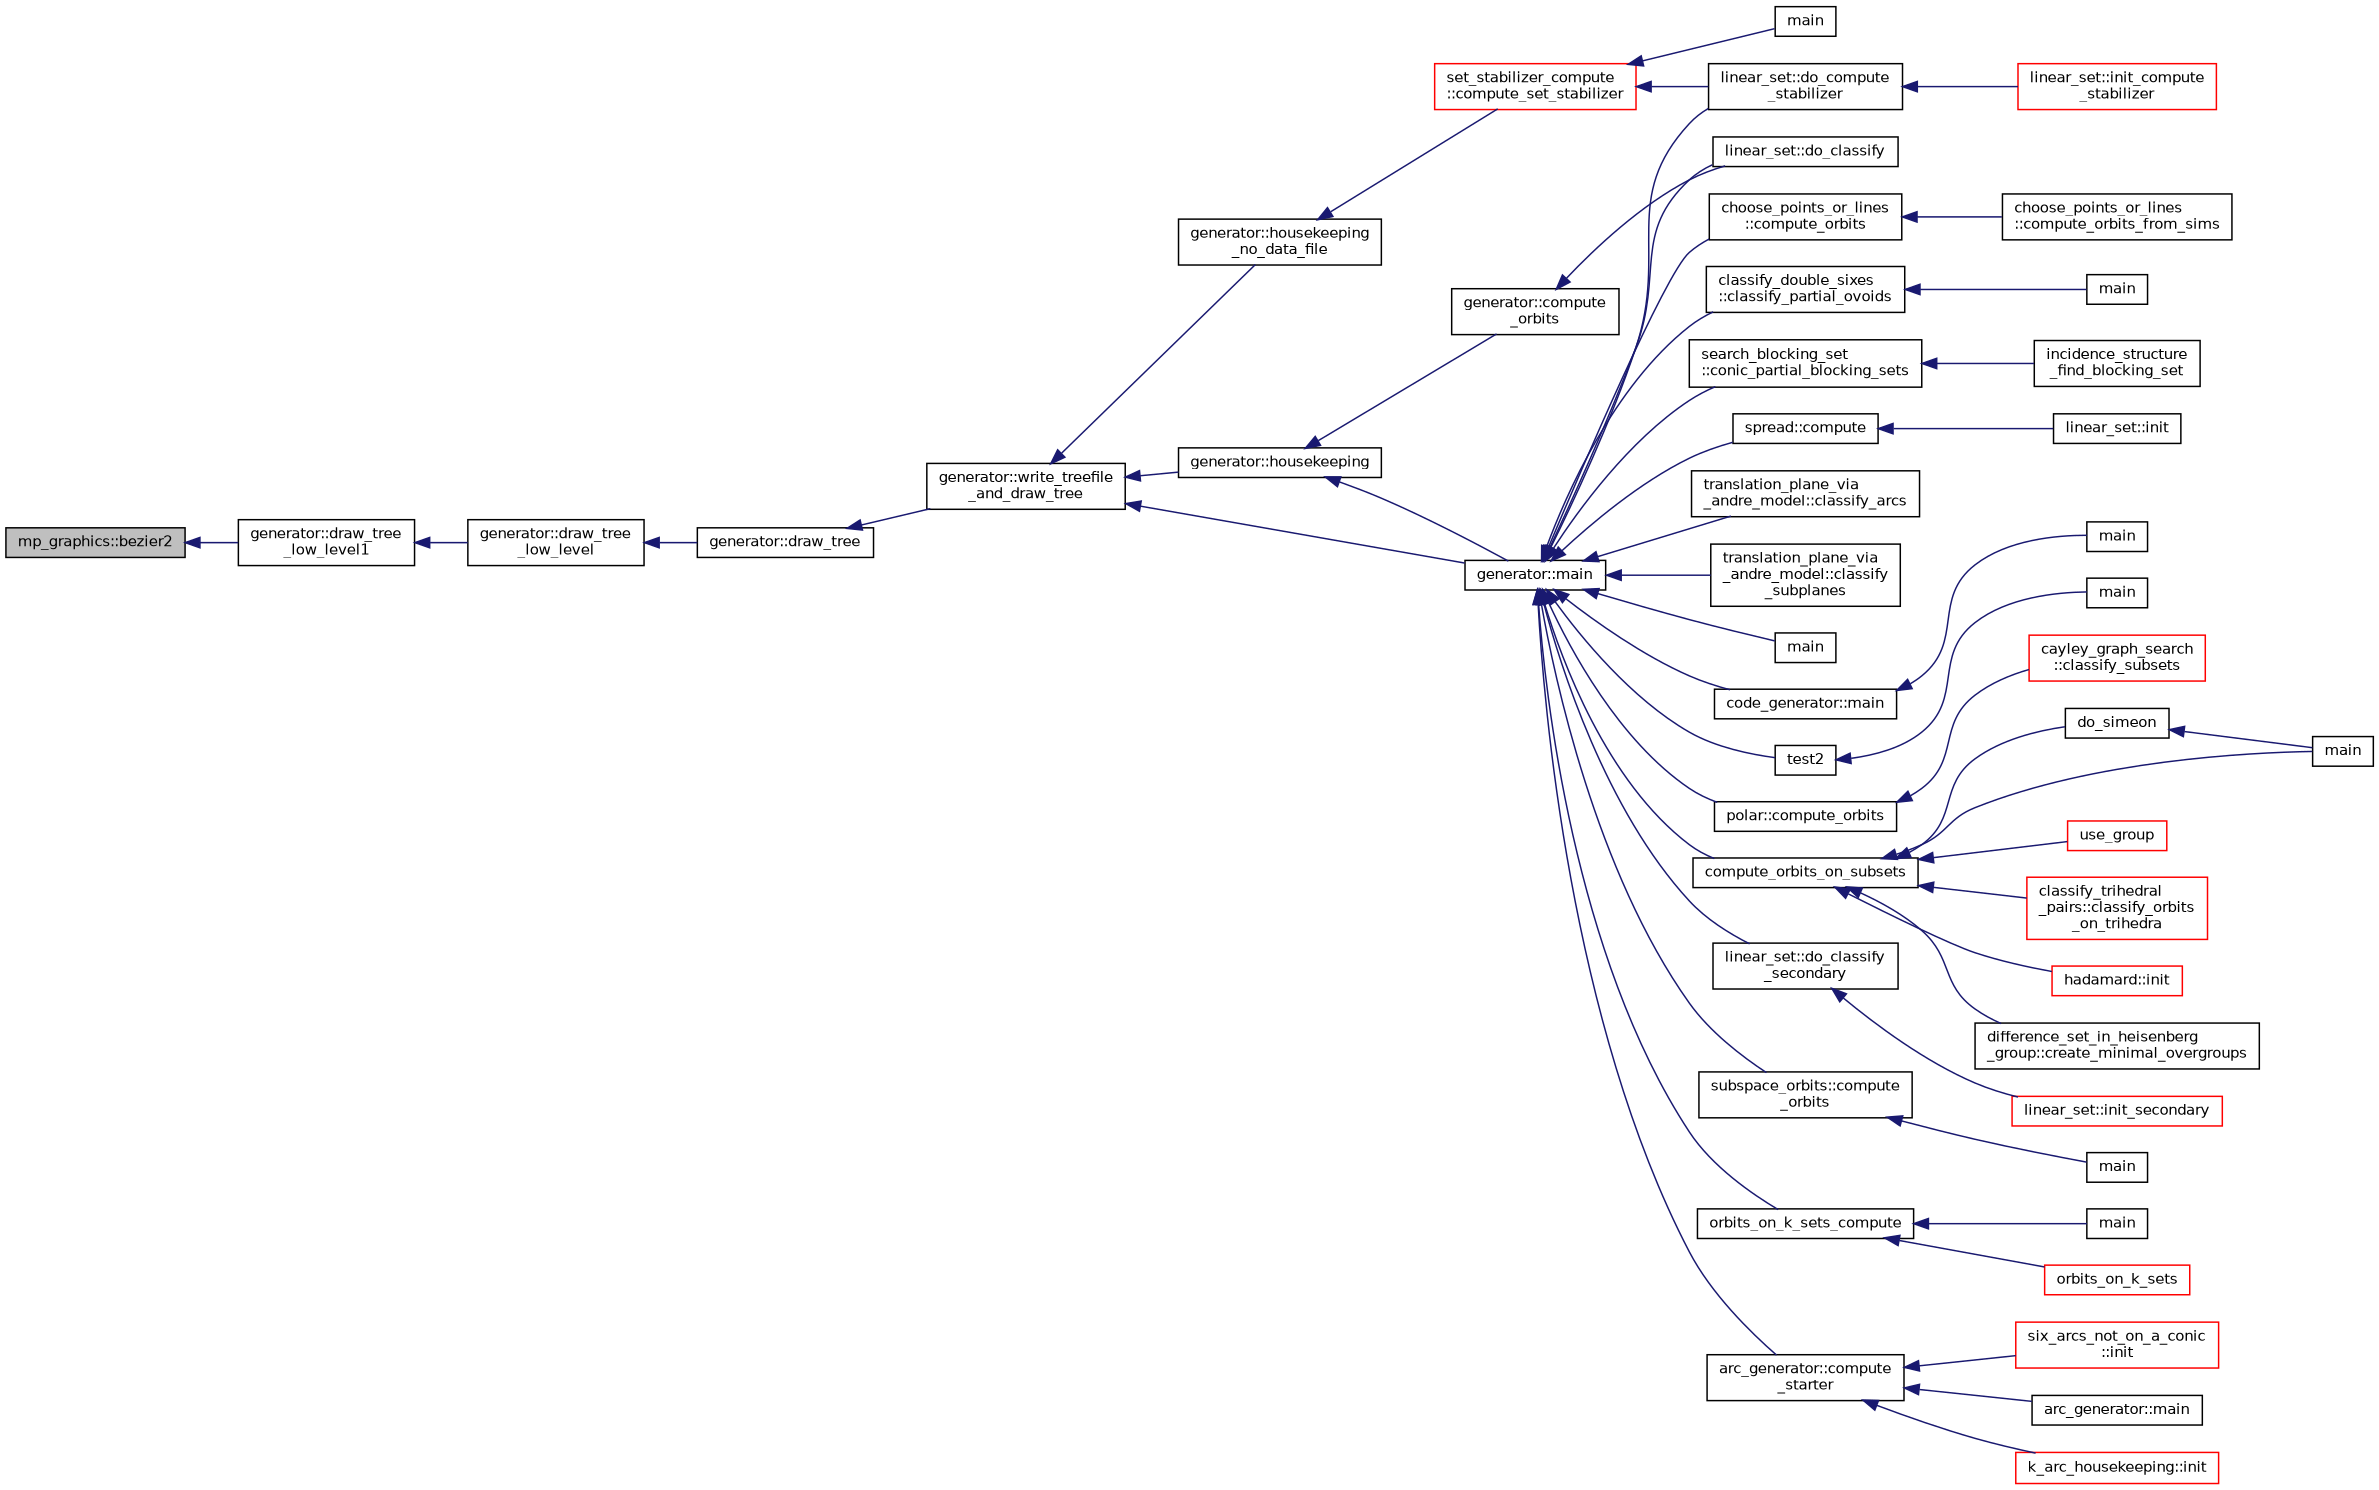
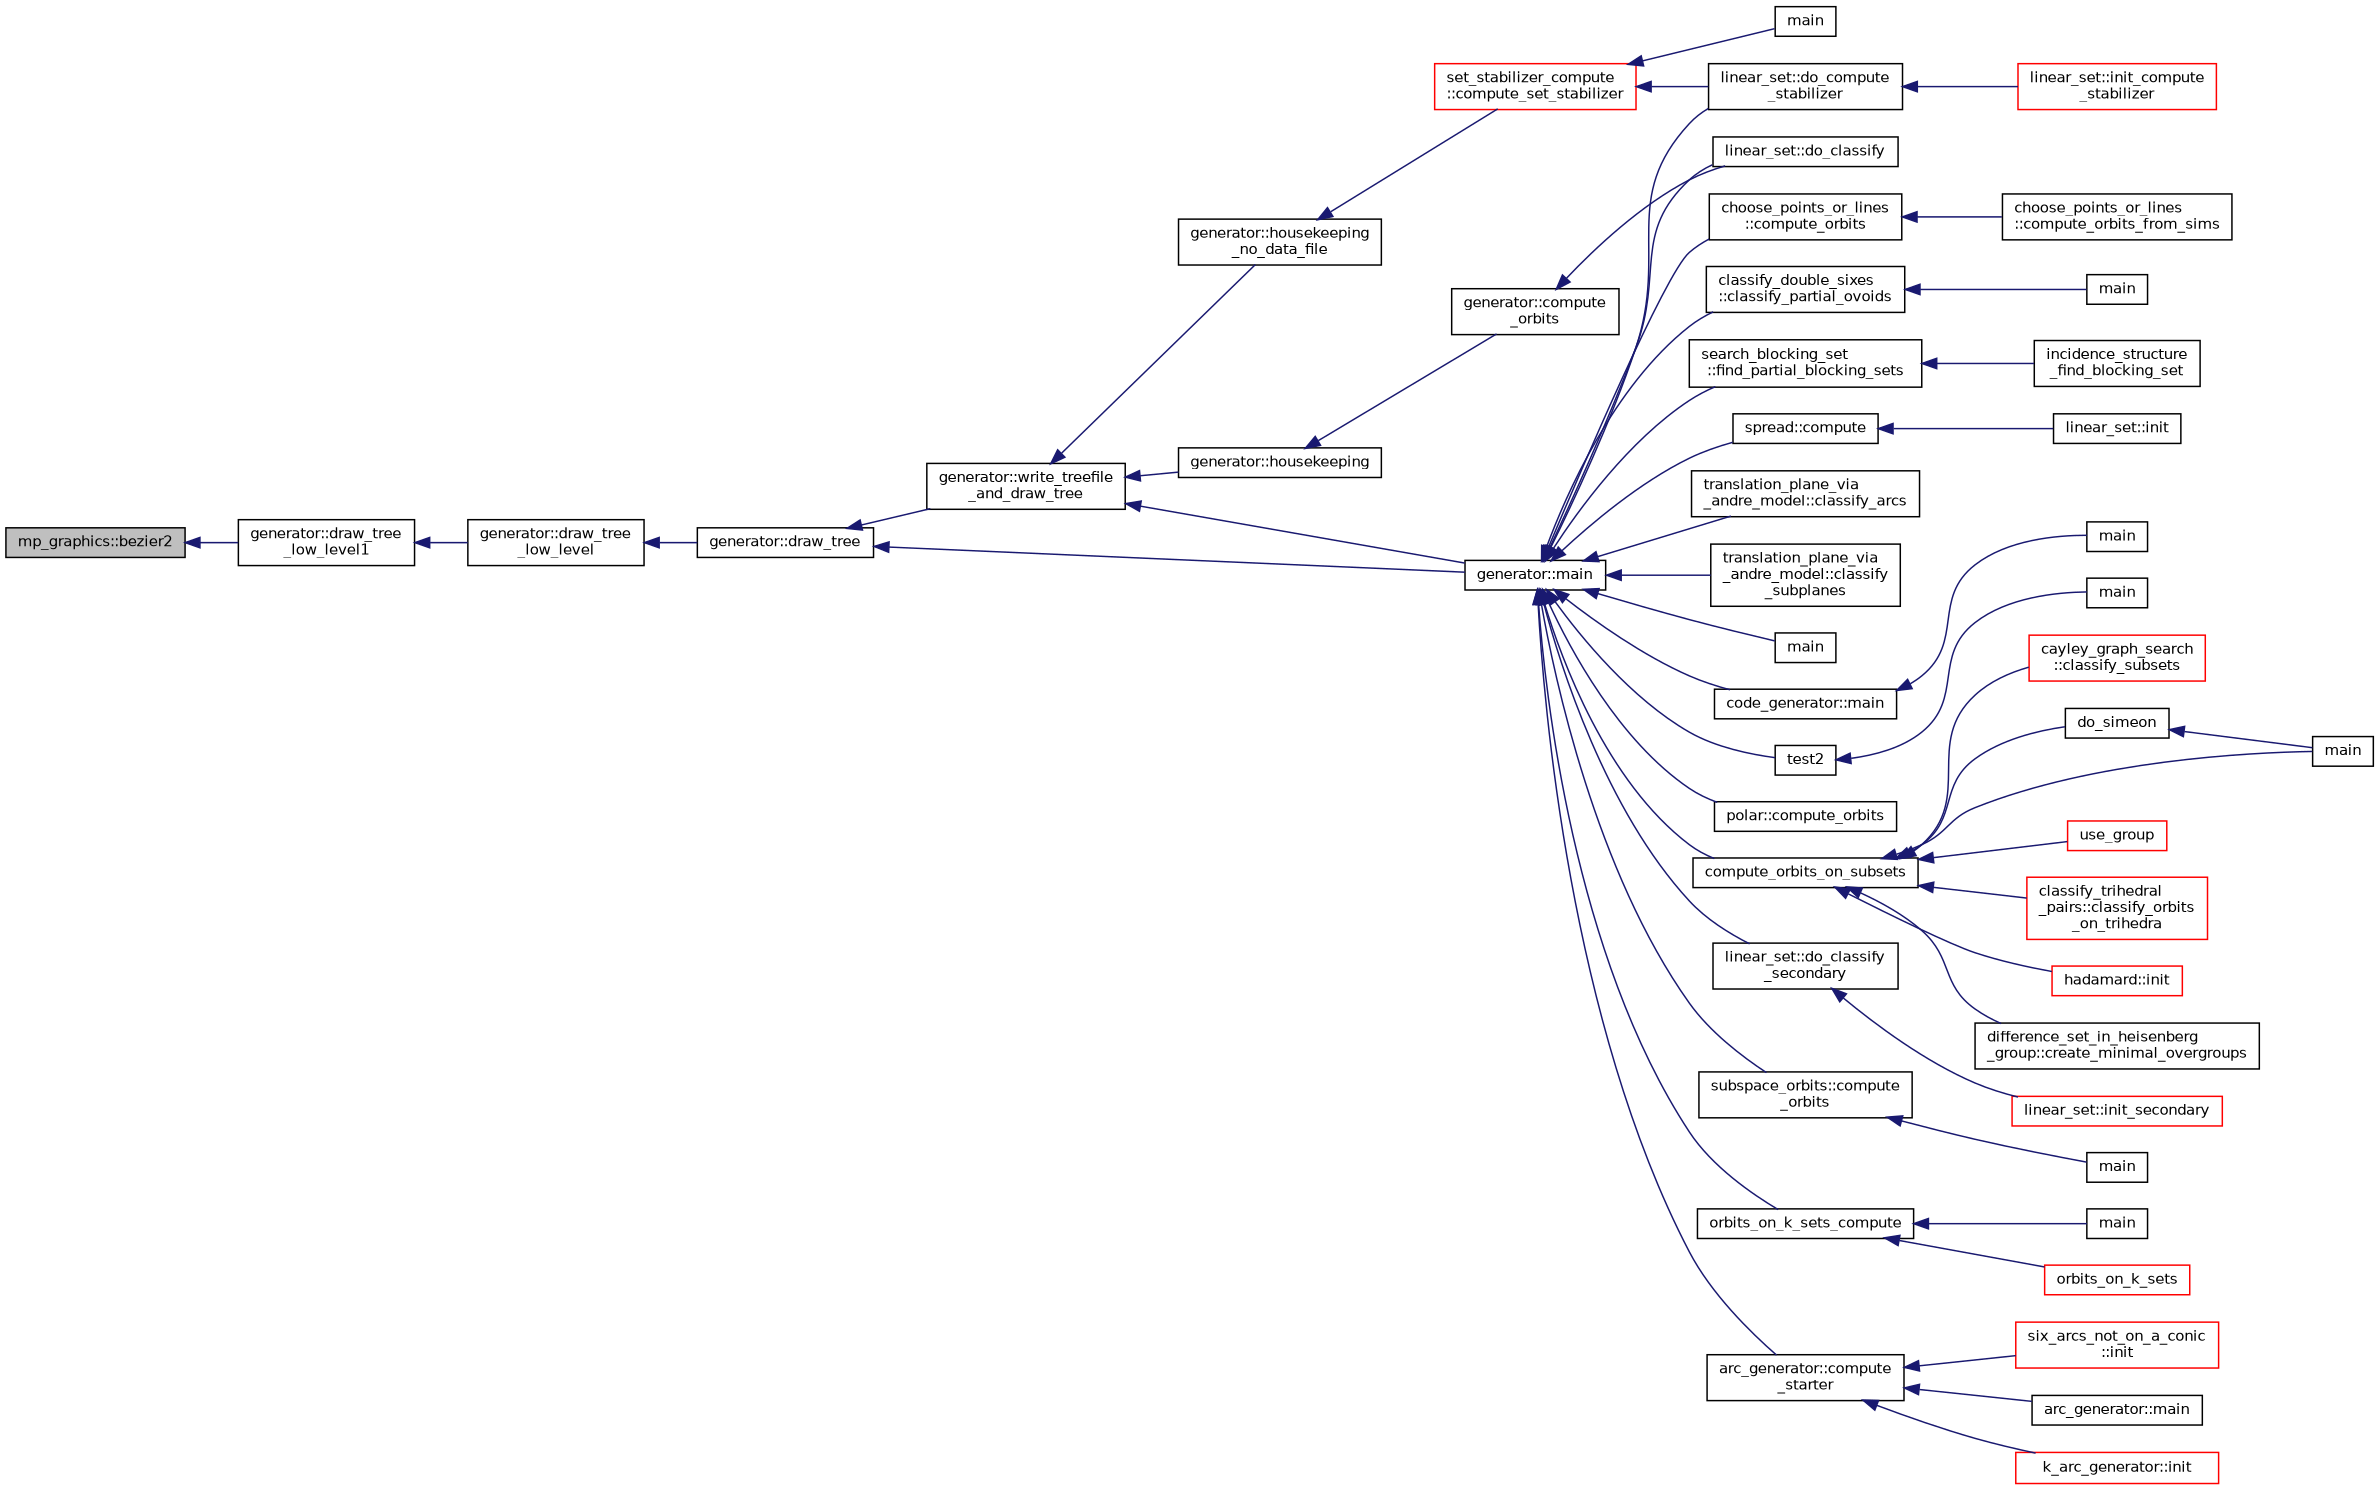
(1806, 363) -> (1806, 363)
(1425, 518) -> (1177, 560)
(1955, 720) -> (1950, 745)
(2117, 1468) -> (2117, 1468)
